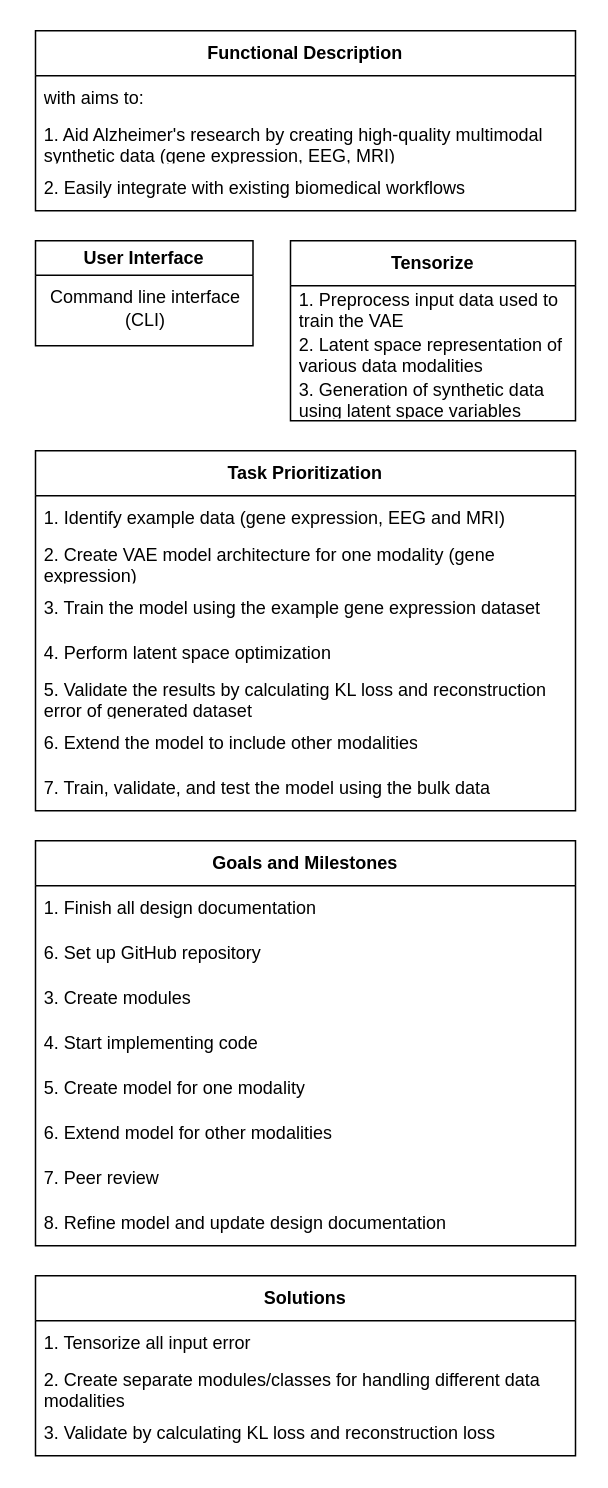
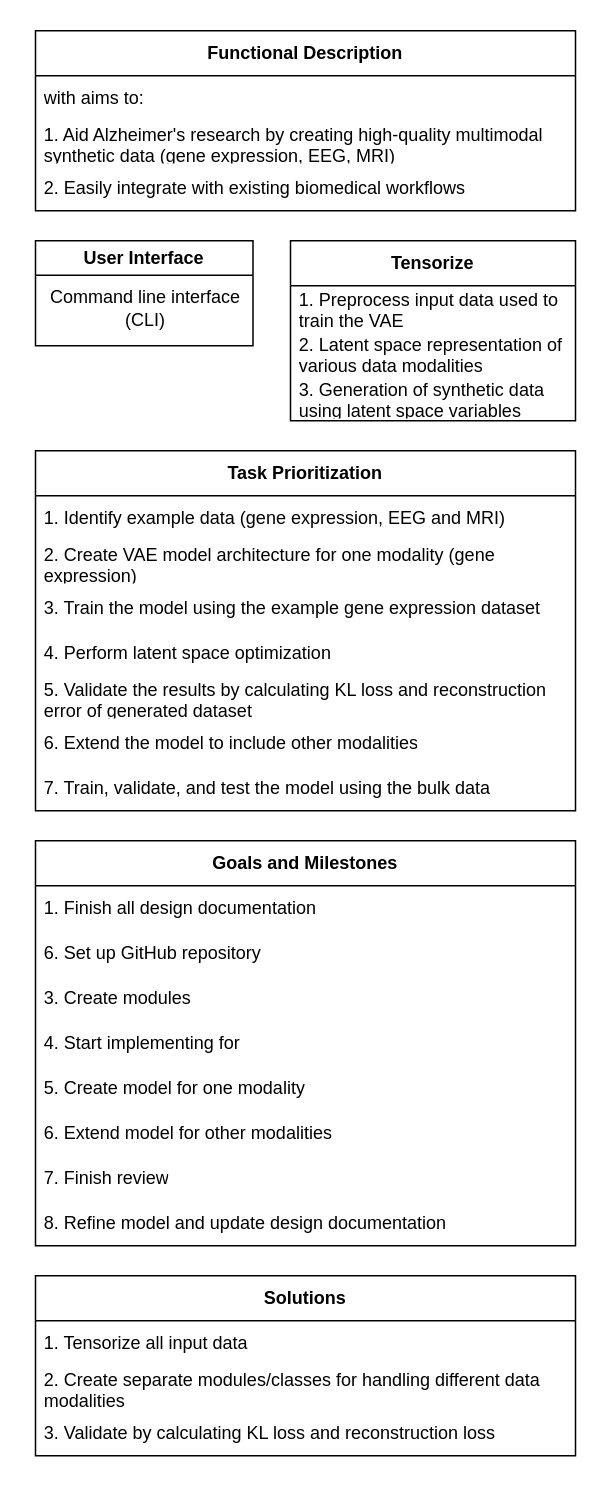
(159, 1043) -> (154, 1043)
(105, 1178) -> (111, 1178)
(164, 1343) -> (159, 1343)
